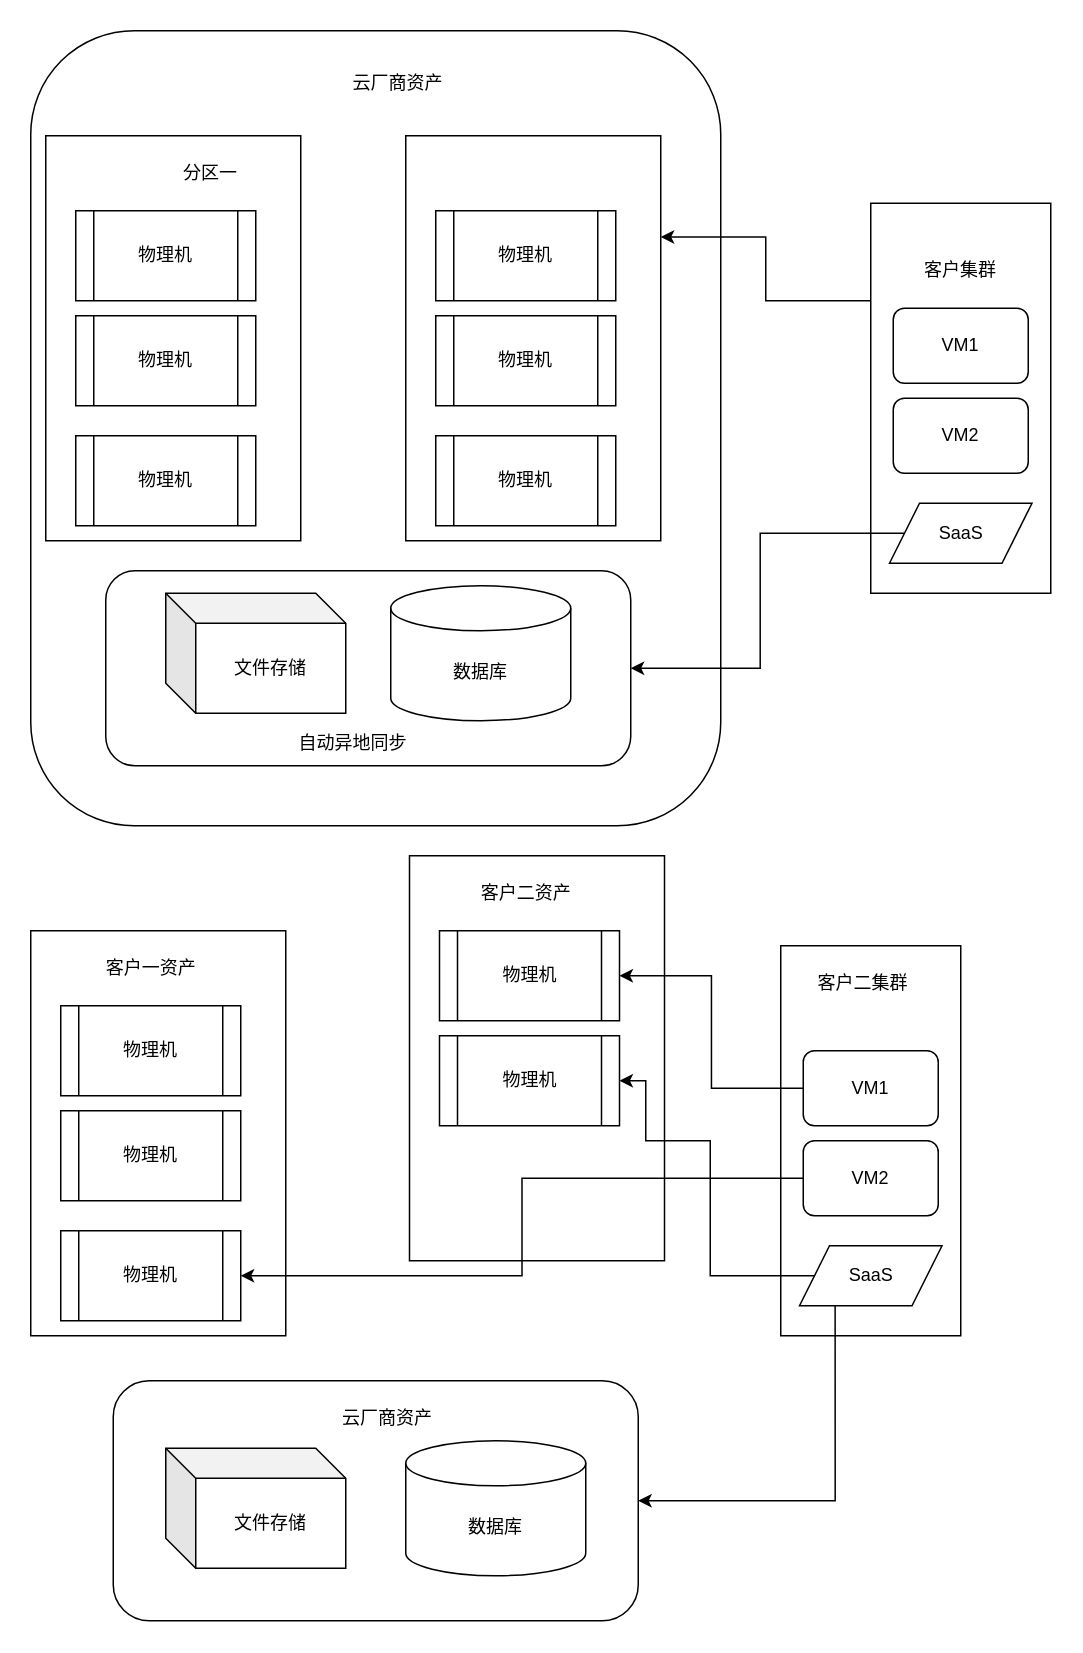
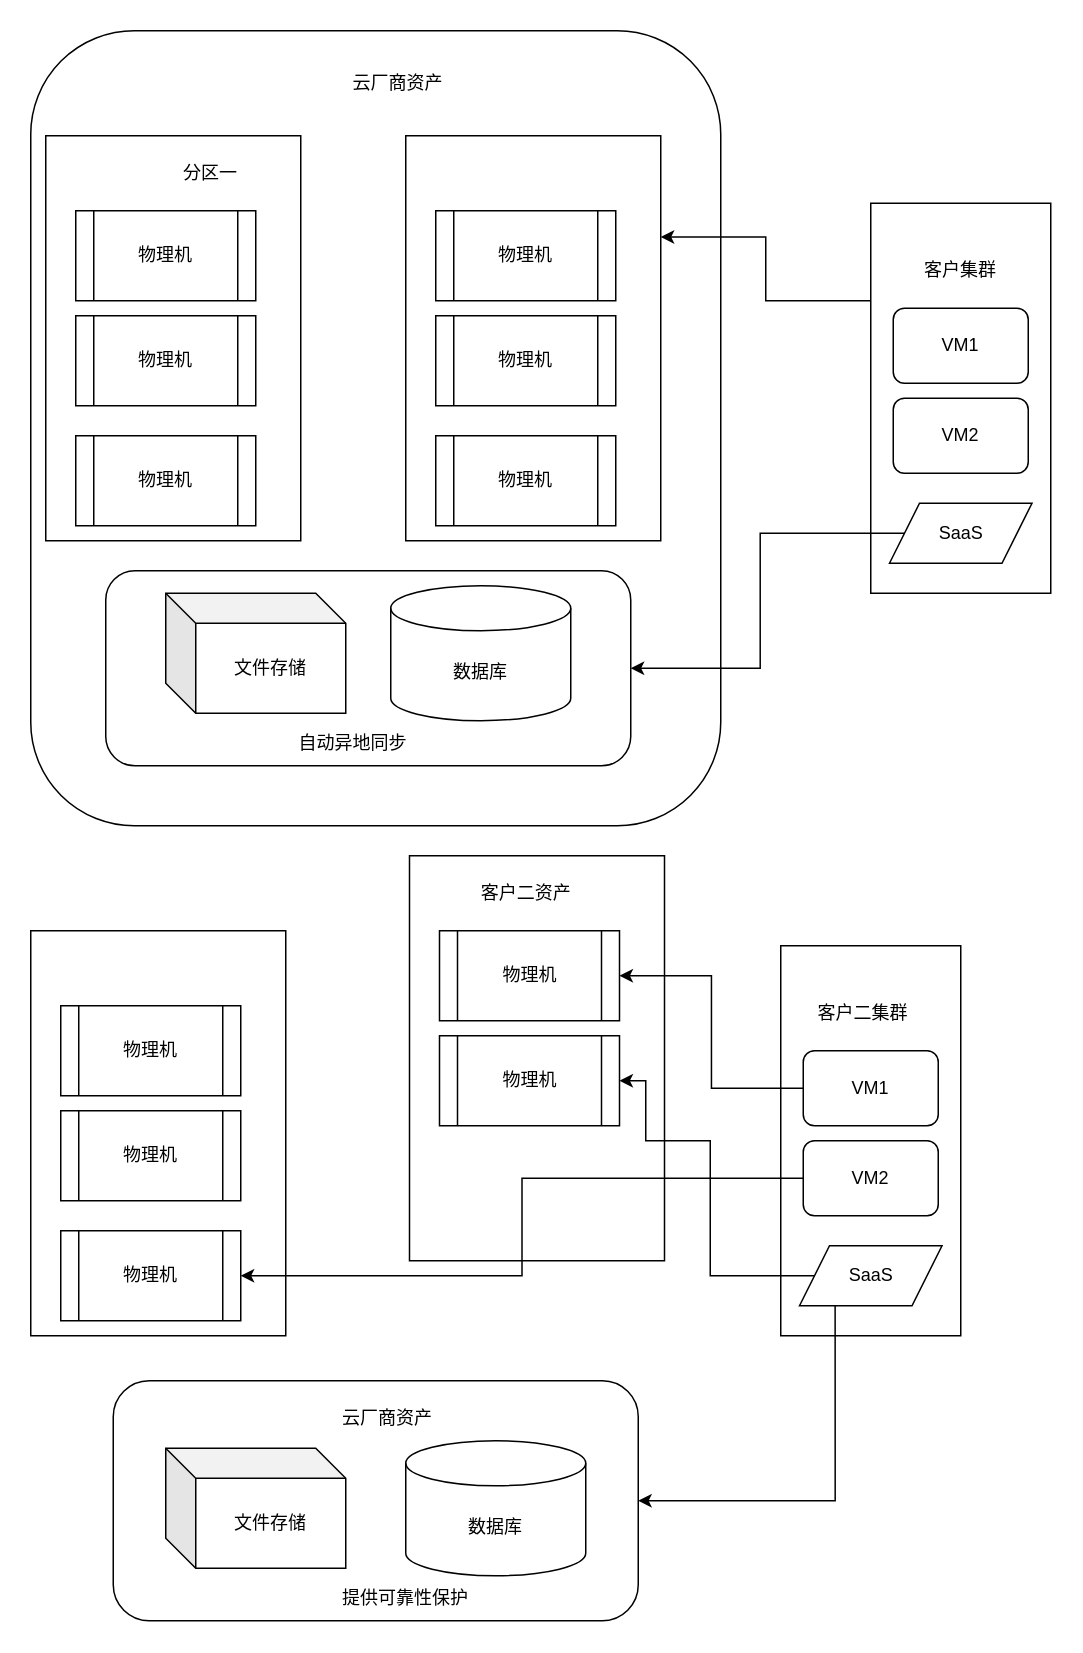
(151, 968) -> none
(863, 983) -> (863, 1013)
none -> (406, 1598)
